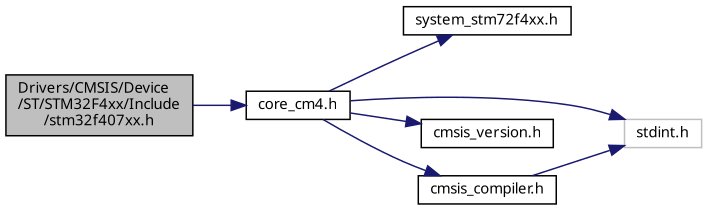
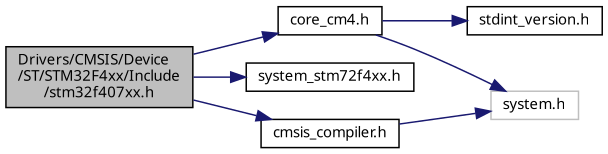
(384, 65) -> (212, 77)
(487, 134) -> (535, 21)
(663, 134) -> (535, 105)
(373, 147) -> (225, 108)
